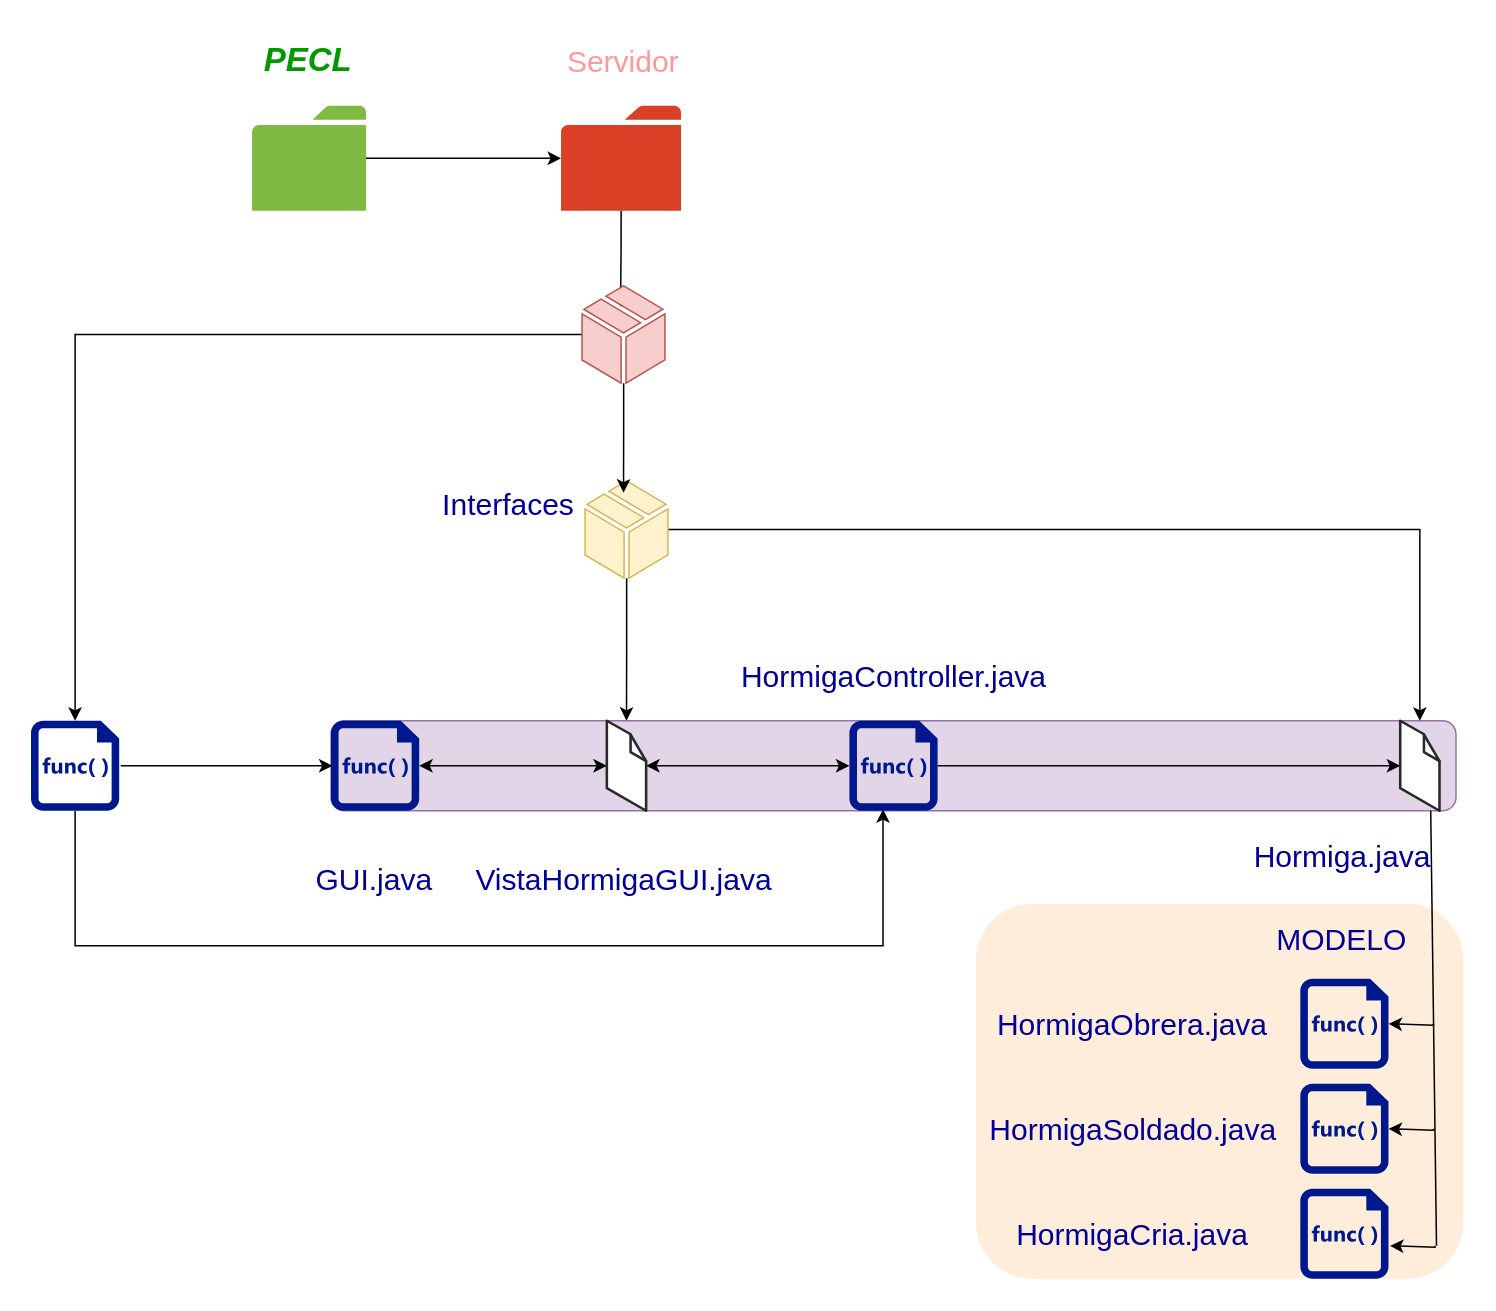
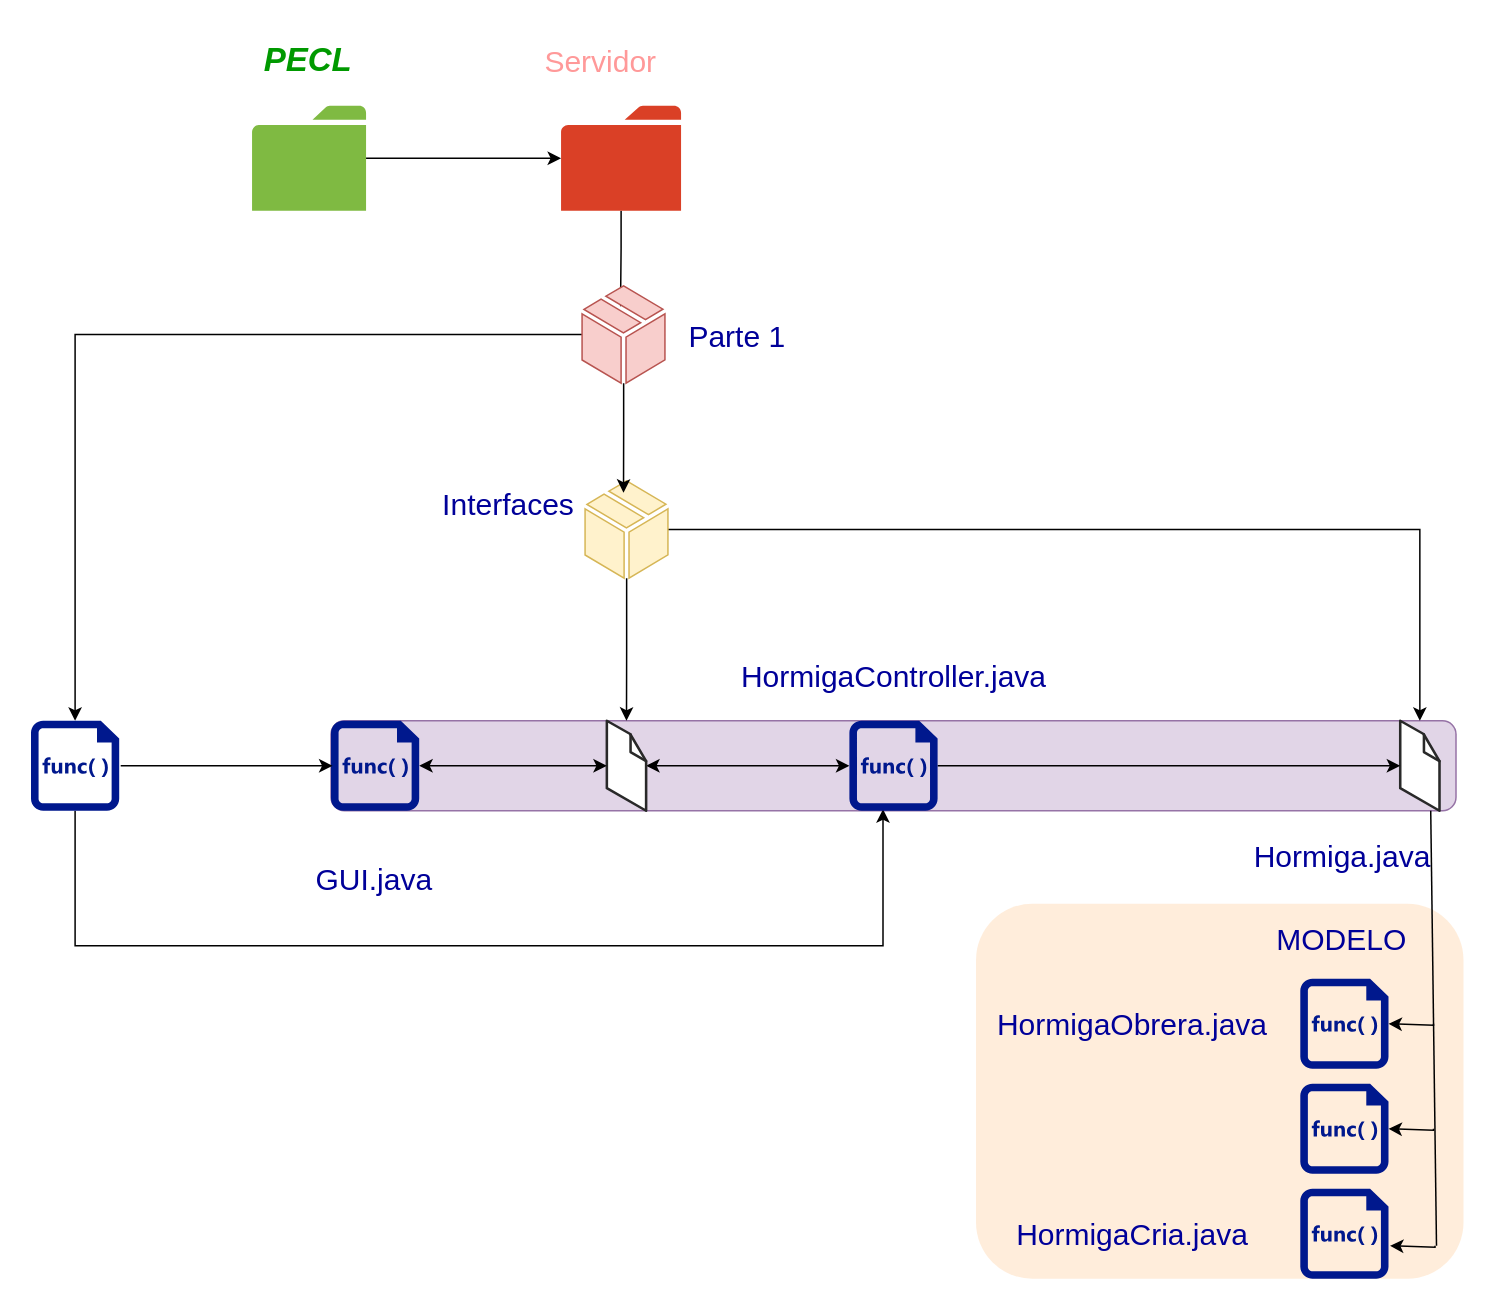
(623, 61) -> (601, 61)
none -> (738, 335)
(623, 878) -> none
(1132, 1129) -> none
